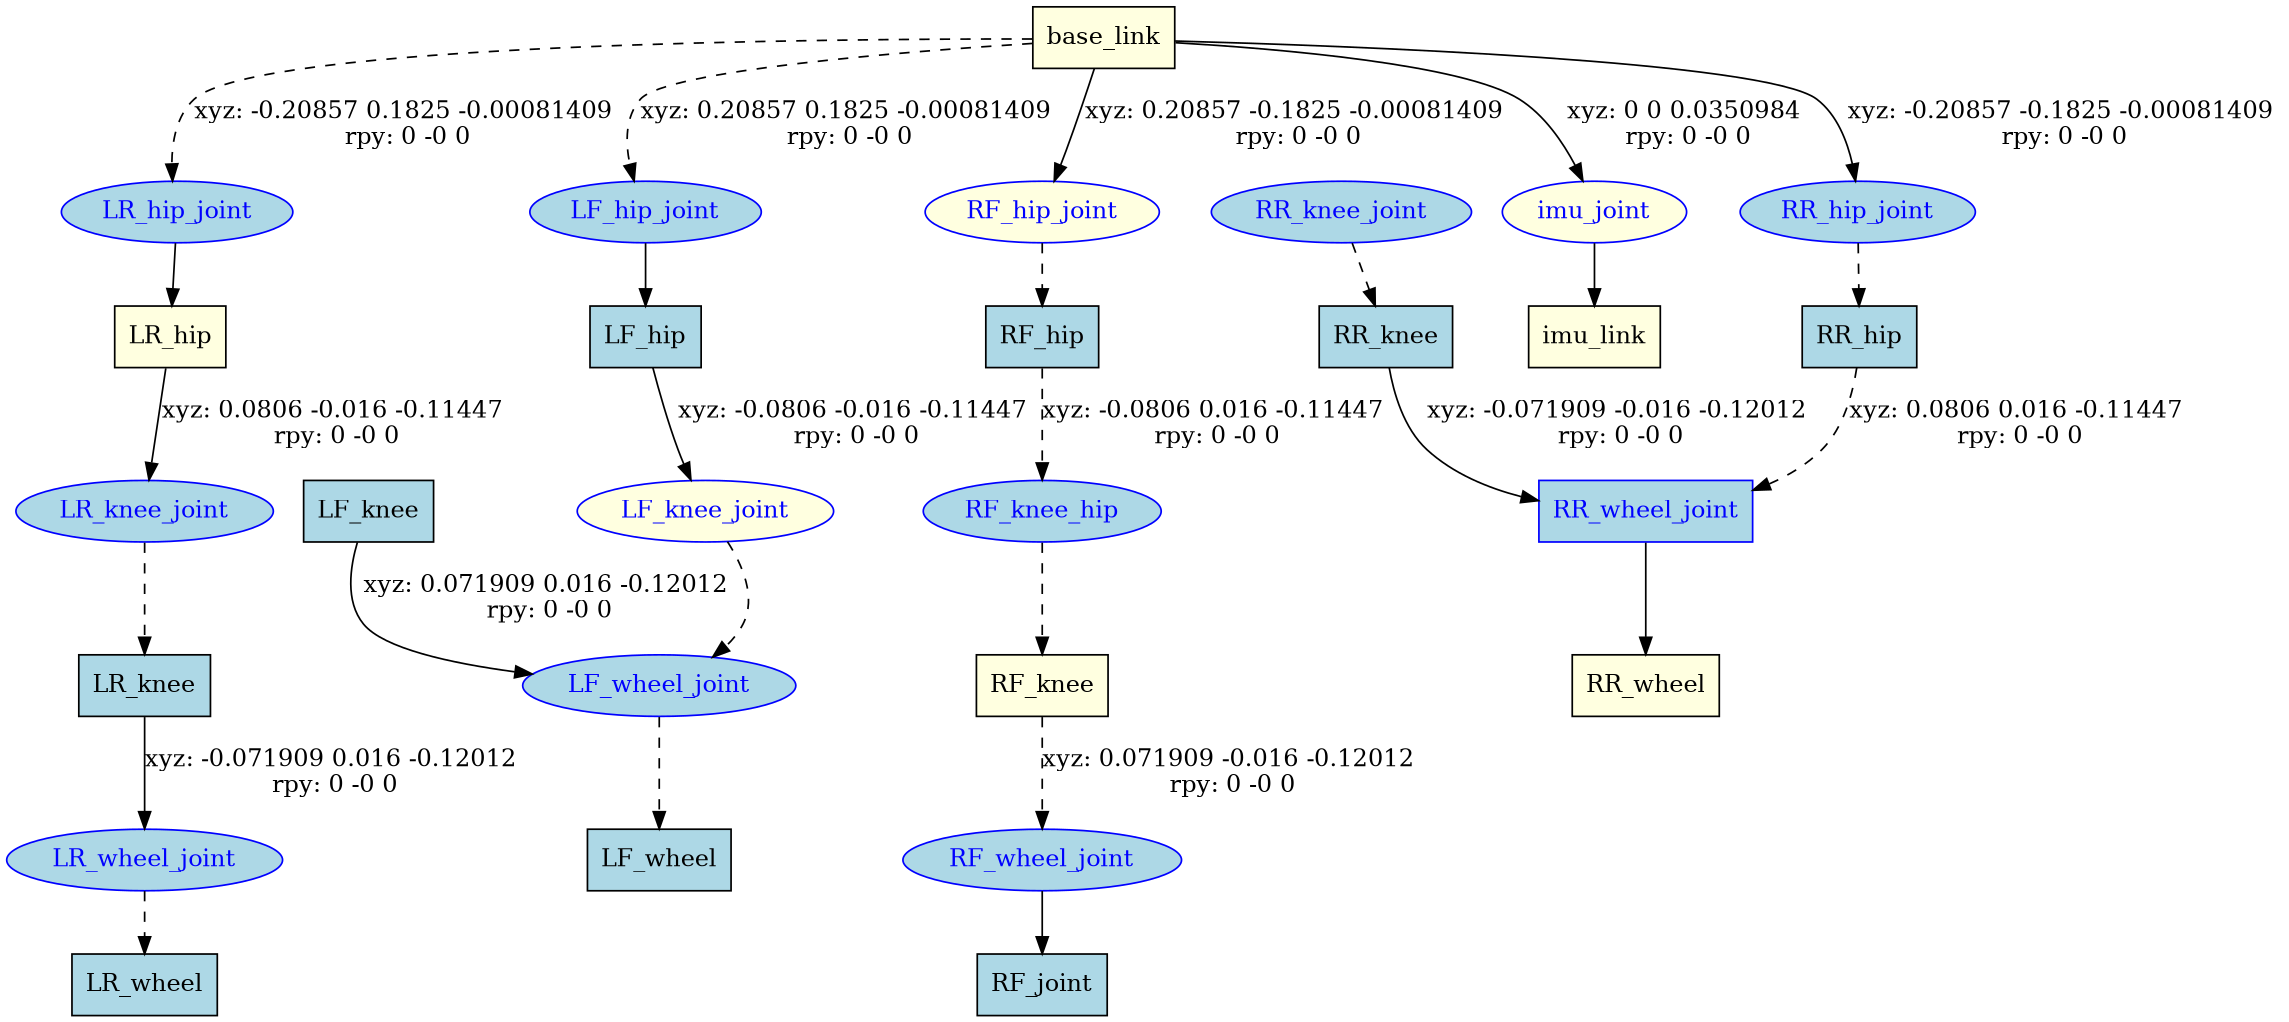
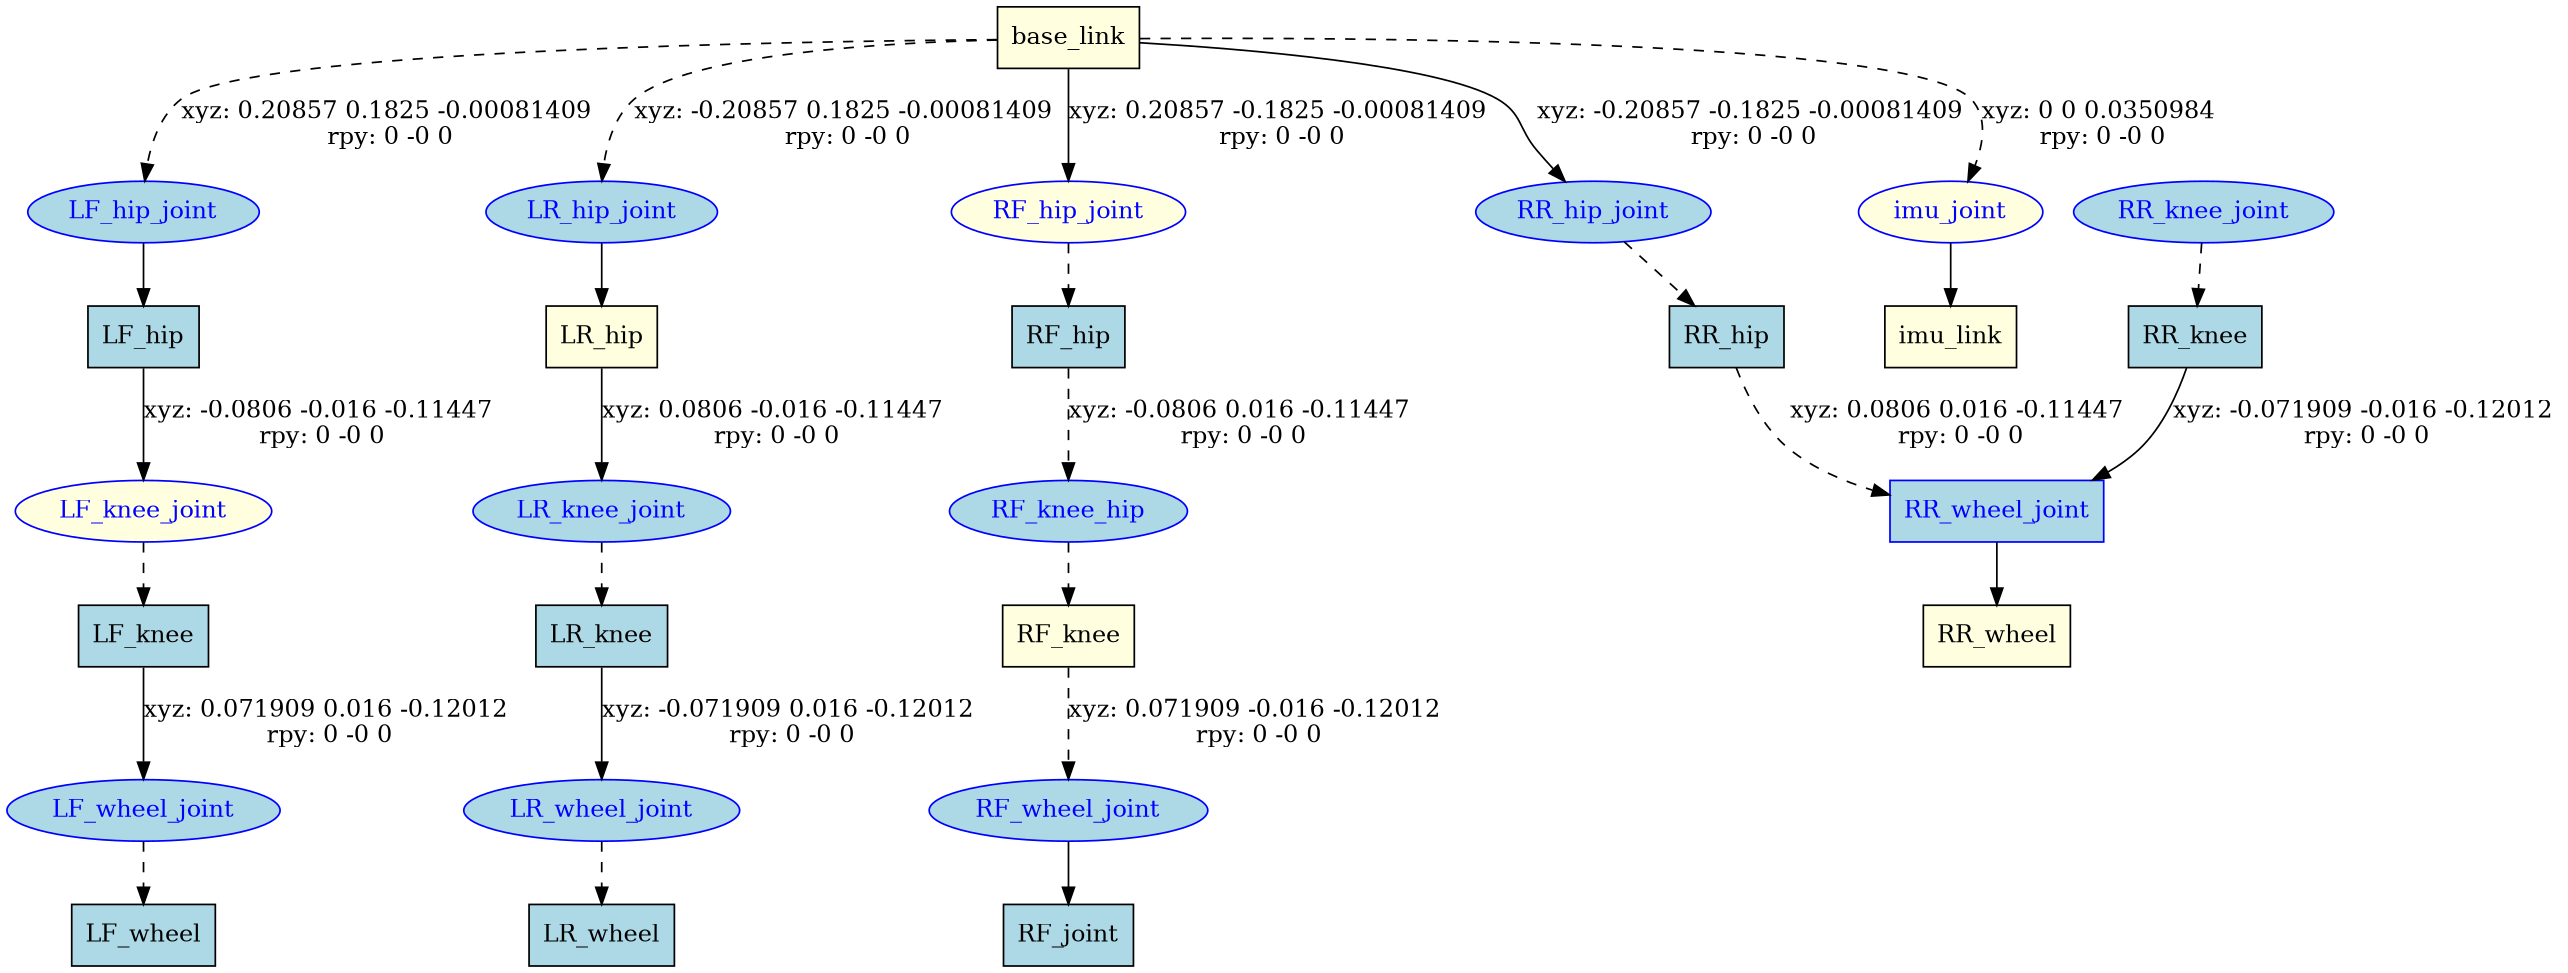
(1393, 64) -> (1594, 45)
(748, 595) -> (144, 565)
